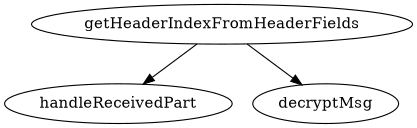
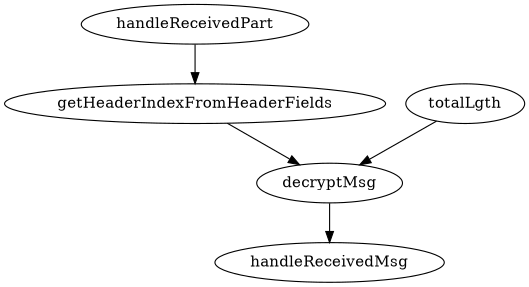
(175, 61) -> (195, 59)
none -> (465, 104)
none -> (330, 262)
